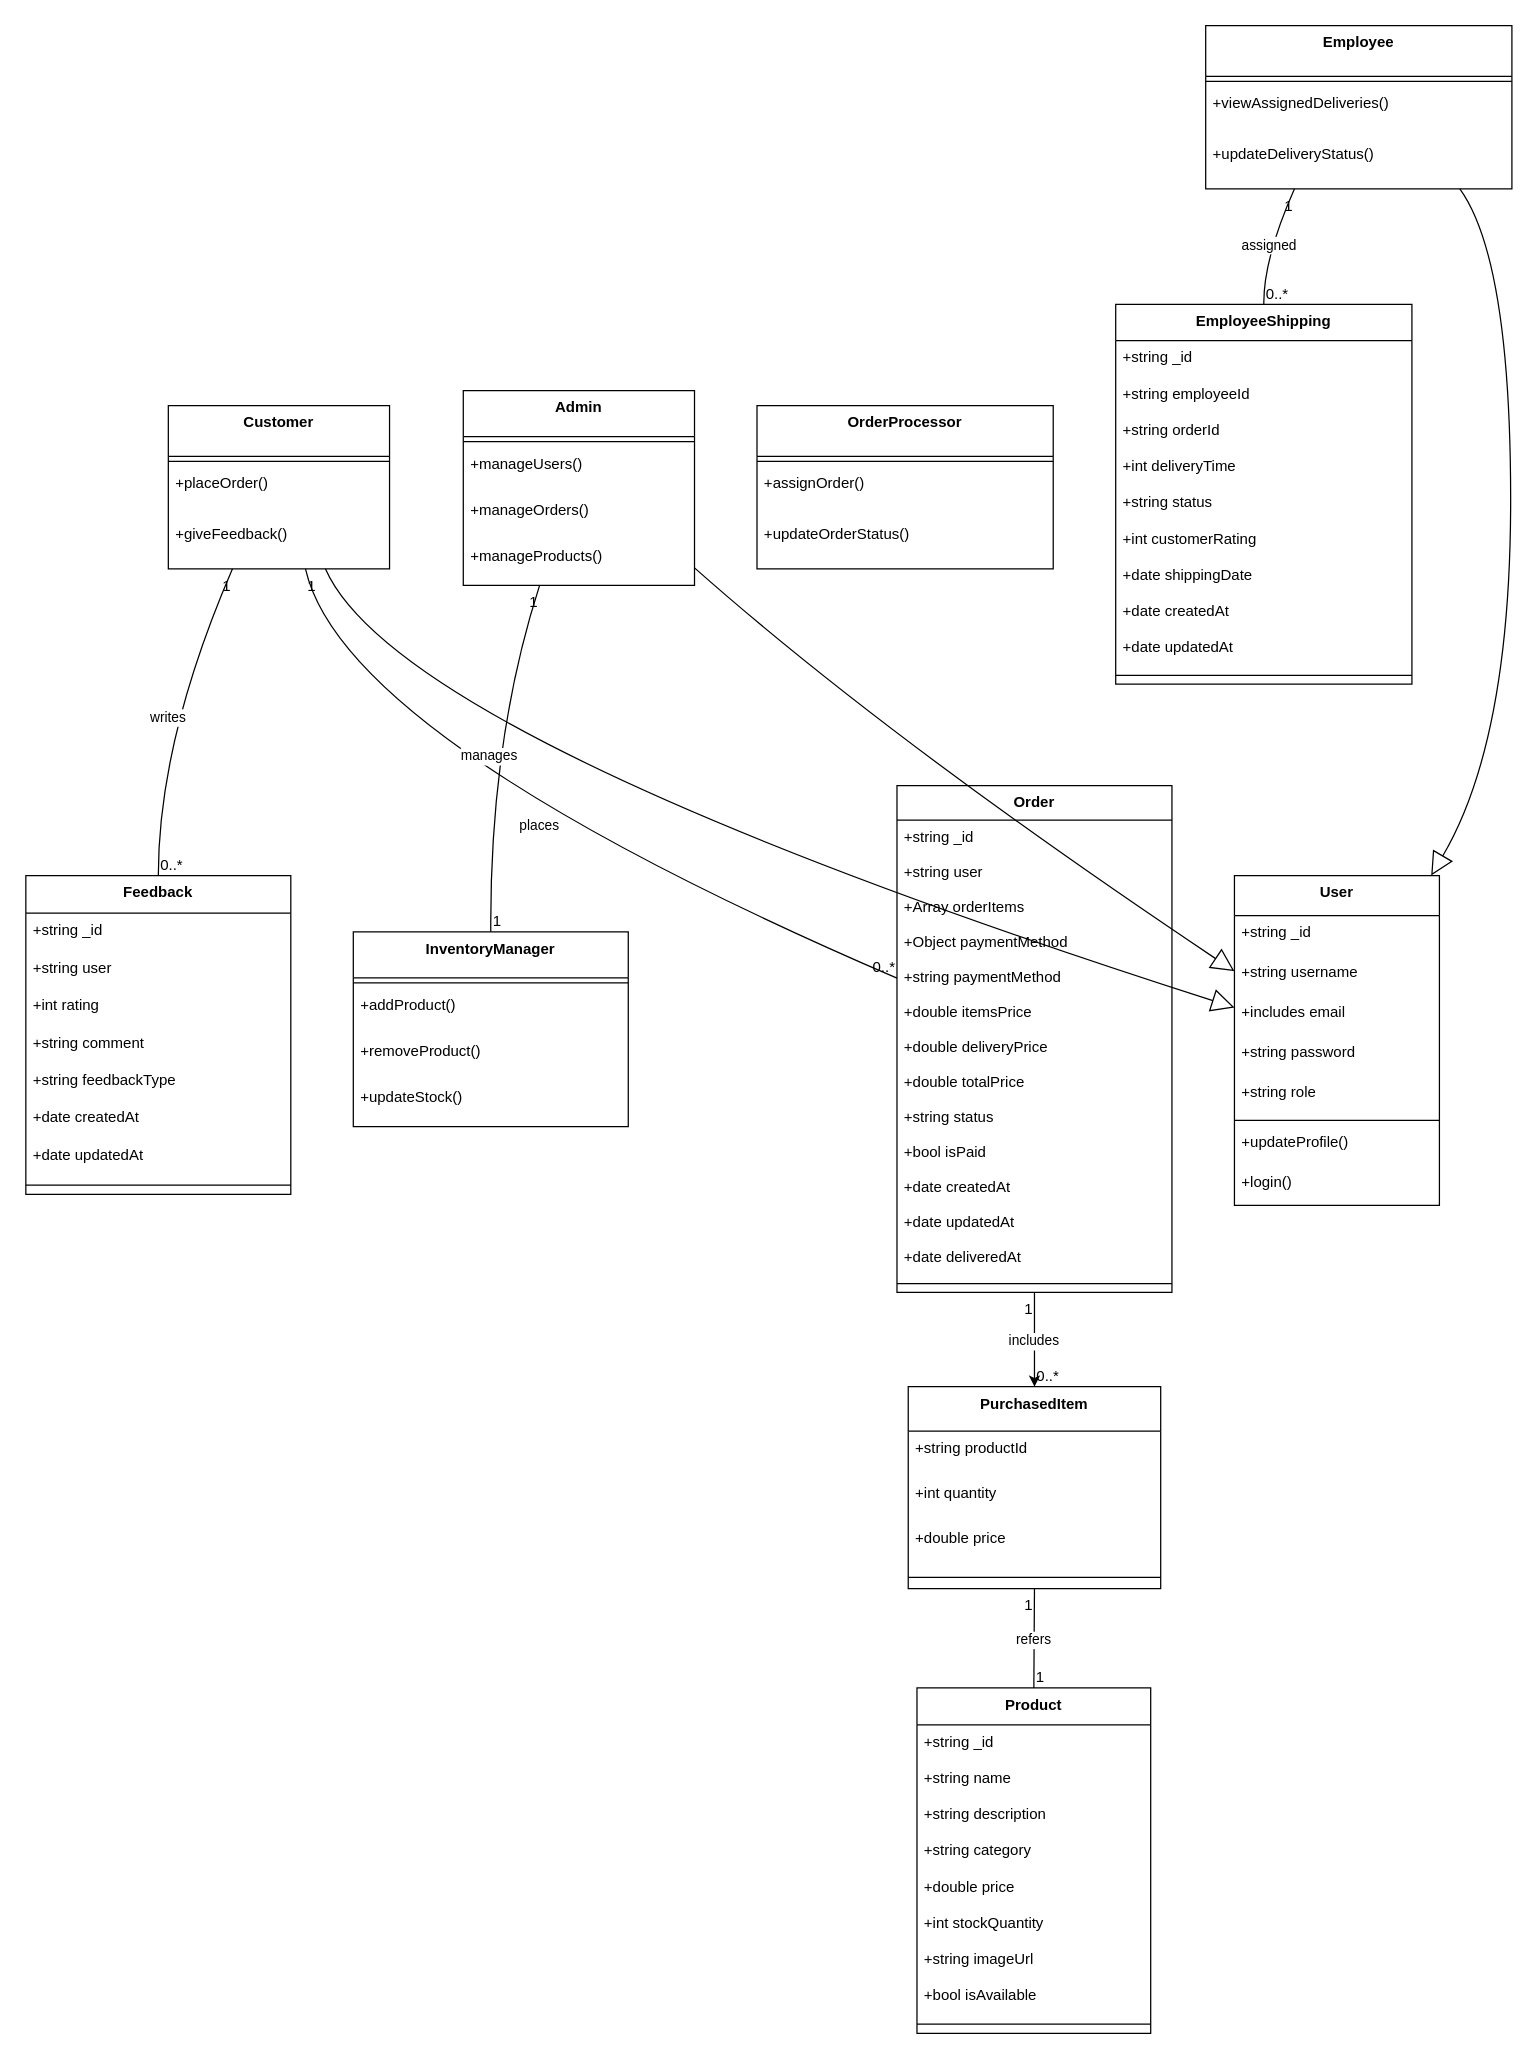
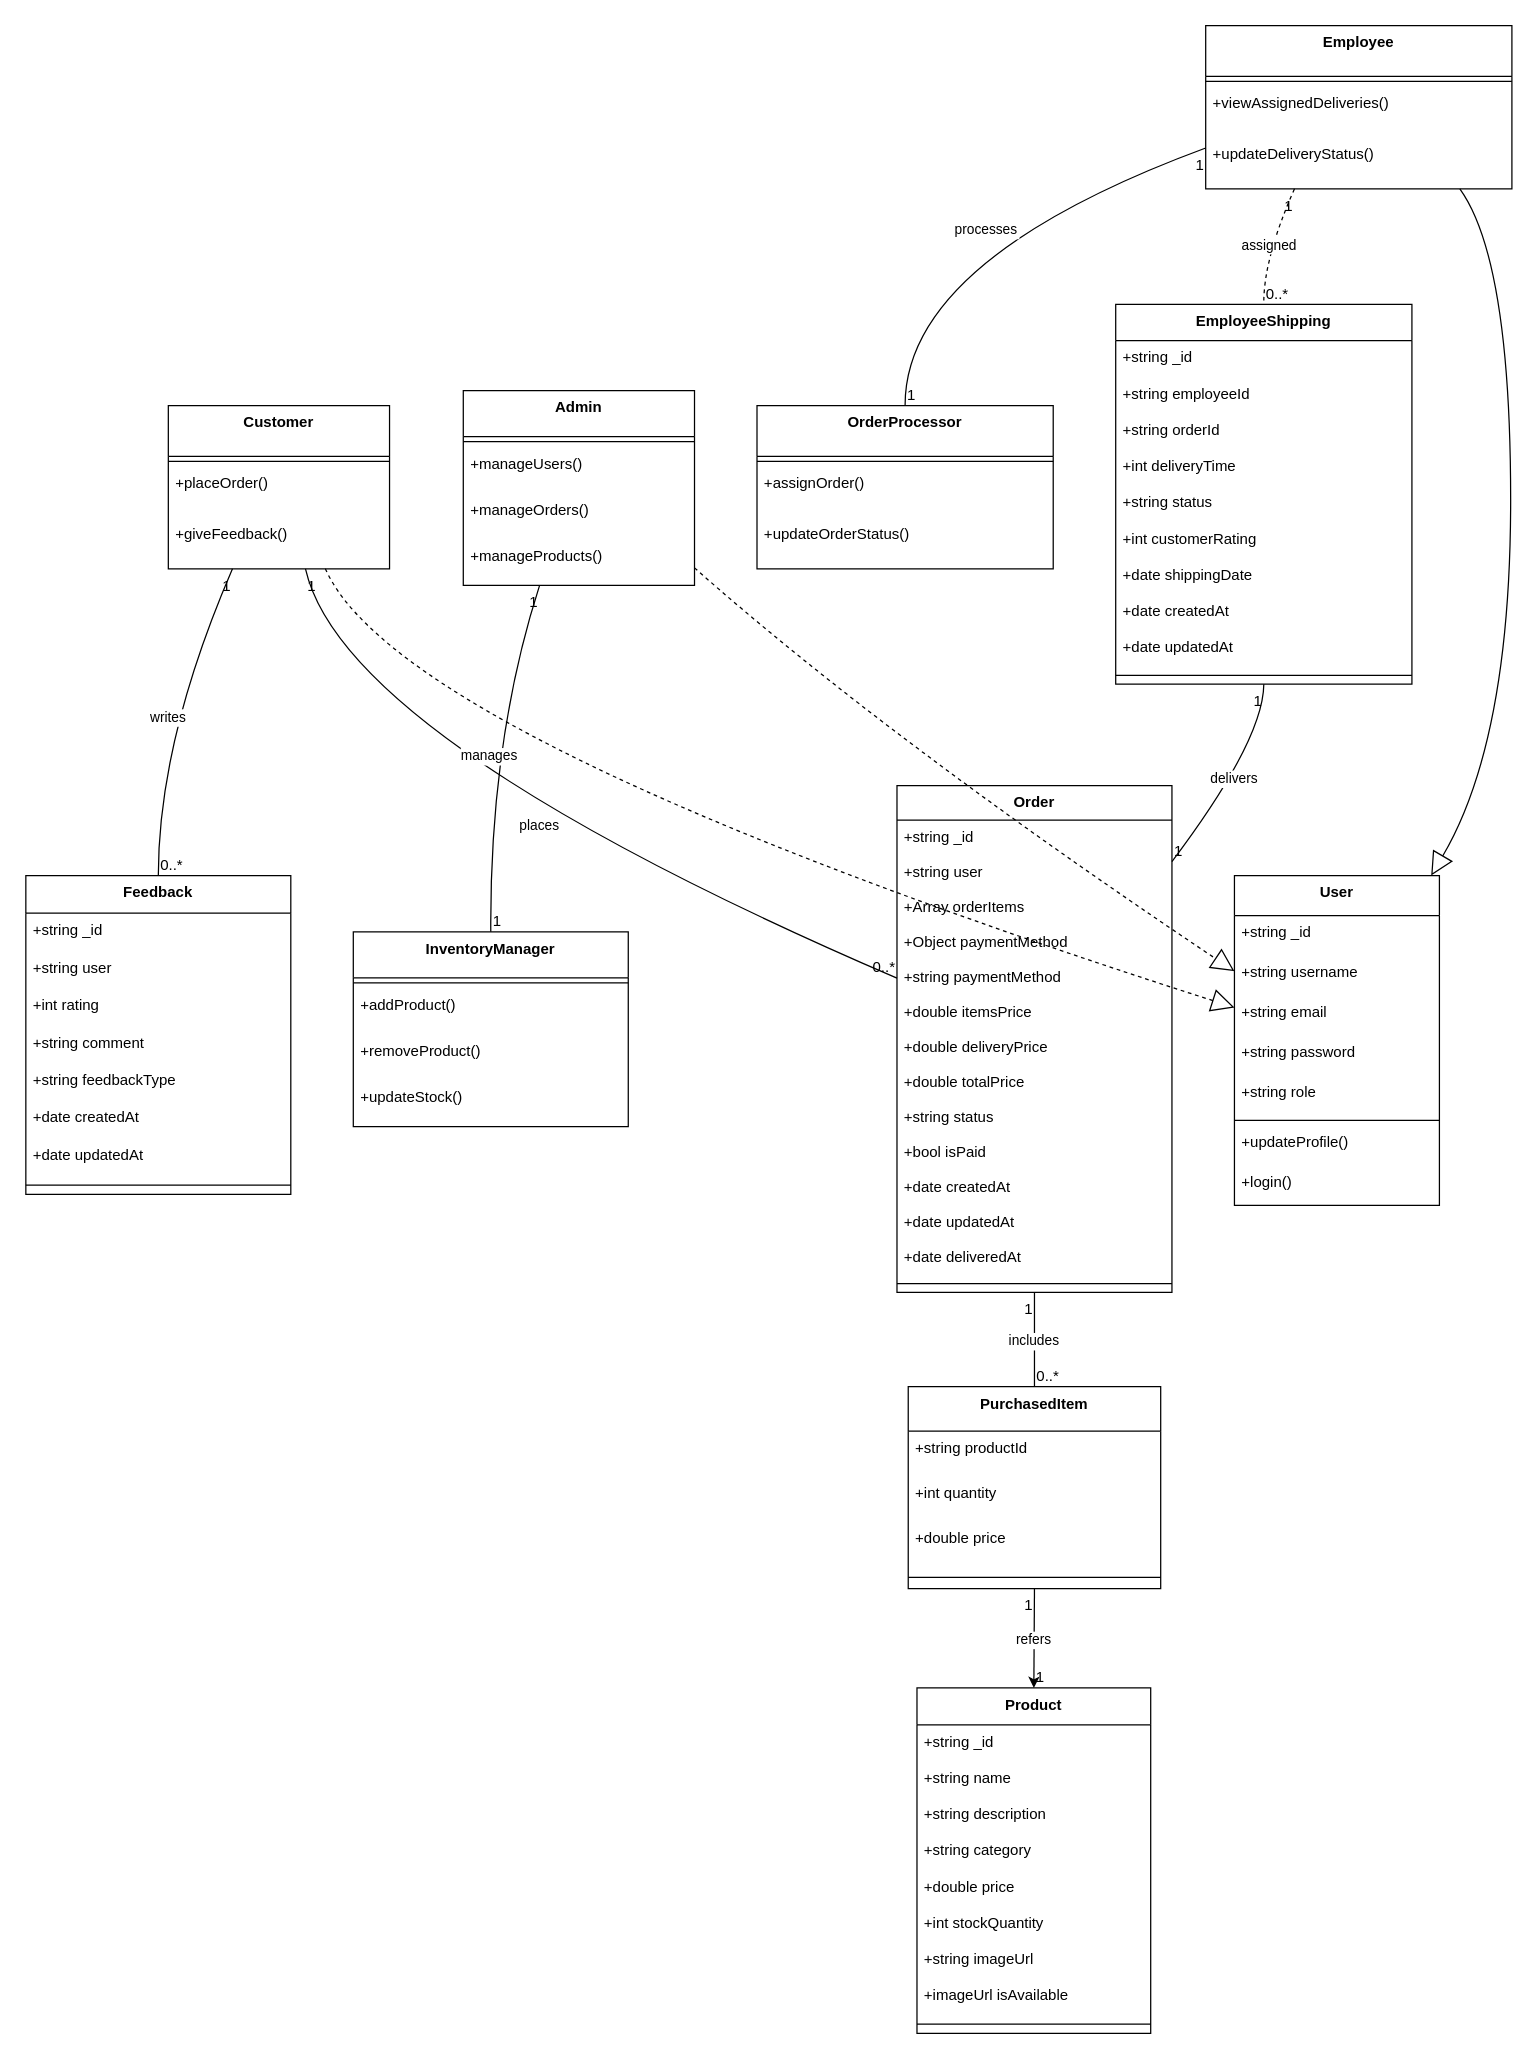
(1284, 213) -> (1284, 213)
none -> (1017, 240)
(950, 772) -> (950, 772)
(610, 774) -> (610, 774)
none -> (1228, 780)
(1295, 1013) -> (1288, 1013)
(1034, 1377) -> (1034, 1380)
(1034, 1681) -> (1034, 1678)
(983, 1996) -> (998, 1996)
